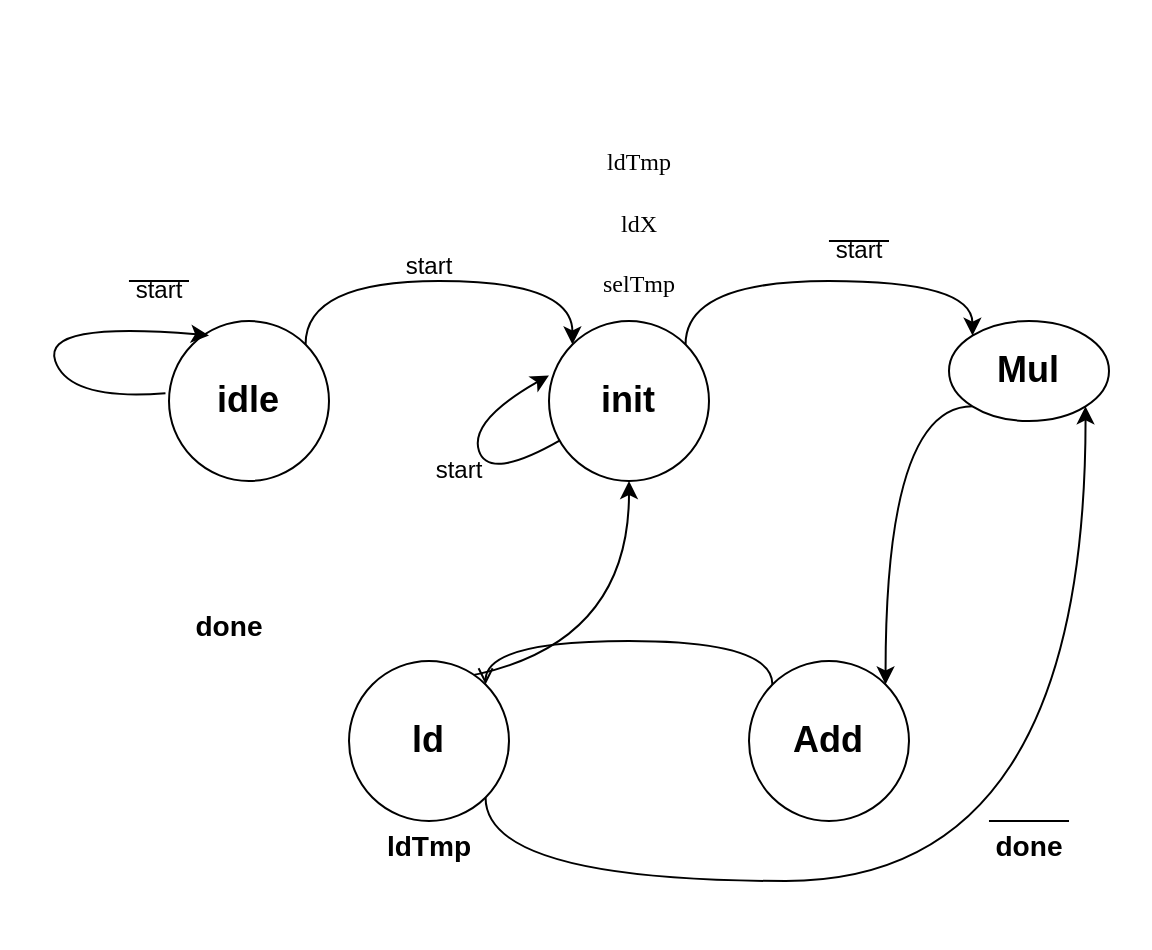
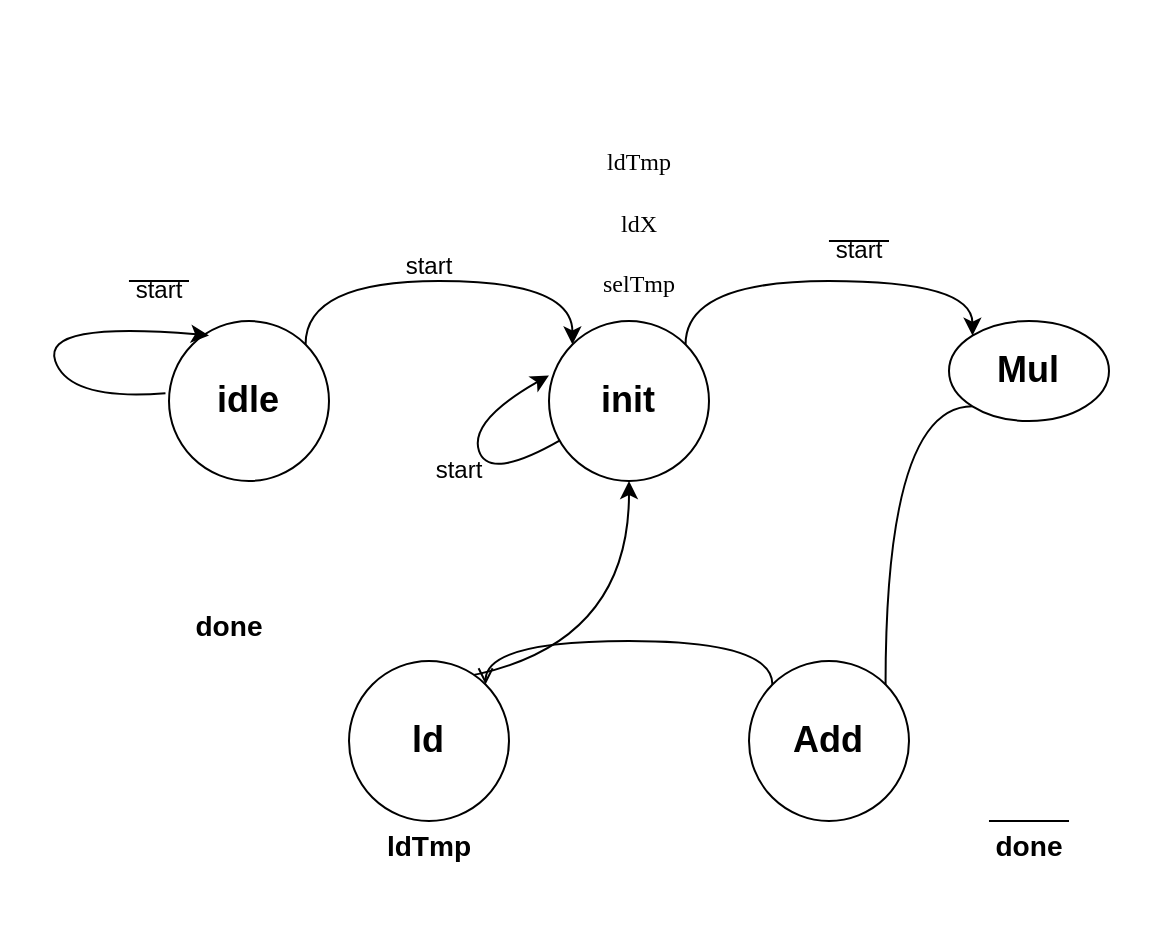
(886, 669) -> (886, 674)
(926, 846) -> none
